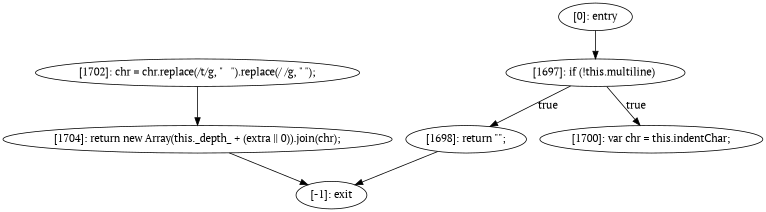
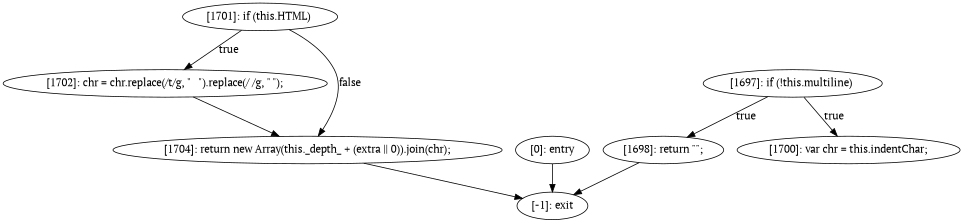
none -> (260, 17)
(595, 41) -> (552, 174)
